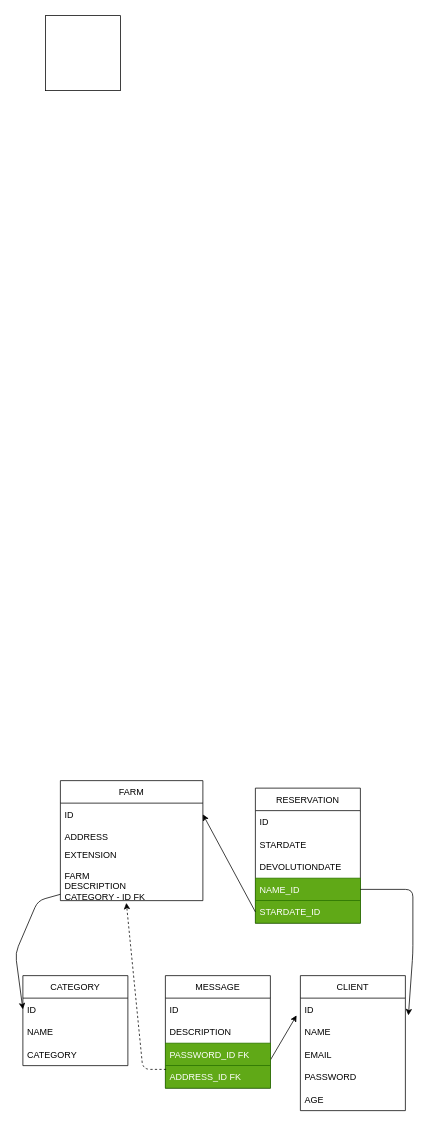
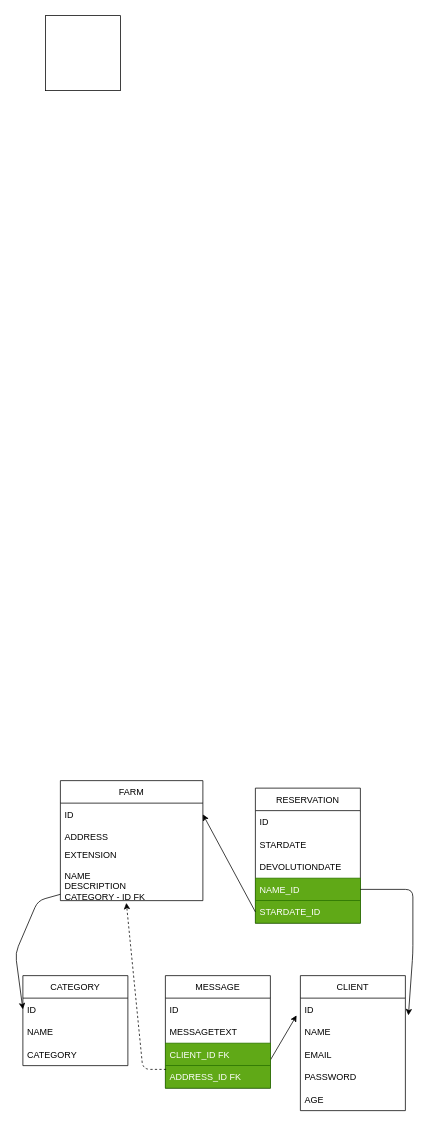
(87, 854) -> (87, 854)
(197, 1032) -> (197, 1032)
(204, 1055) -> (199, 1055)
